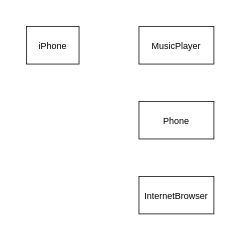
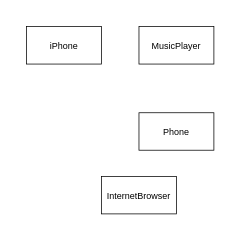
(53, 45) -> (64, 45)
(177, 120) -> (177, 132)
(177, 195) -> (139, 195)
